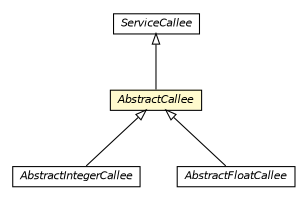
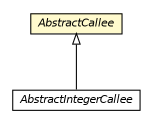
(156, 23) -> none
(236, 176) -> none
